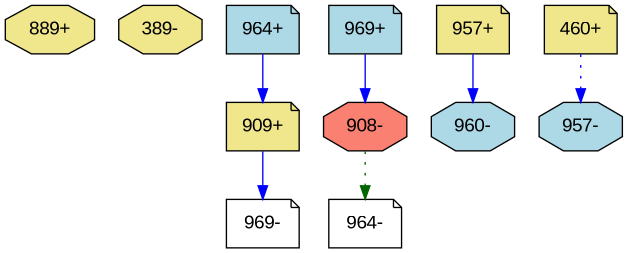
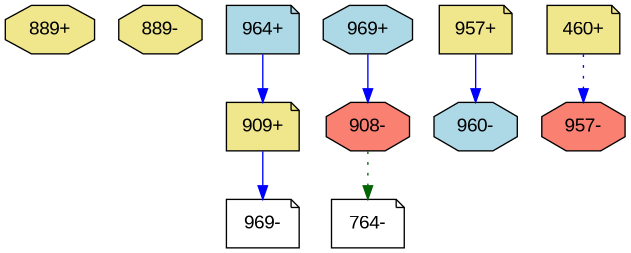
(160, 30) -> (160, 30)
(365, 30) -> (368, 30)
(581, 127) -> (583, 127)
(365, 224) -> (368, 224)
